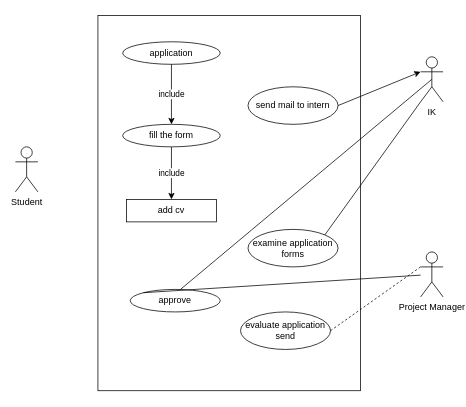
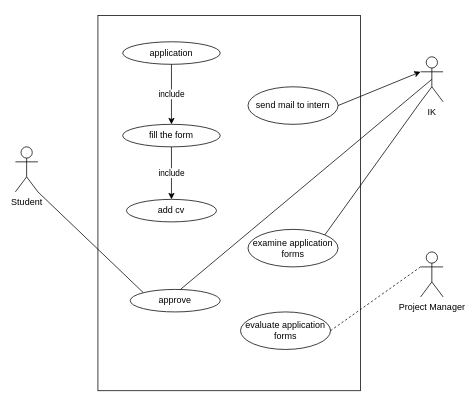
(171, 210) -> (171, 210)
(281, 284) -> (91, 242)
(285, 330) -> (285, 330)
